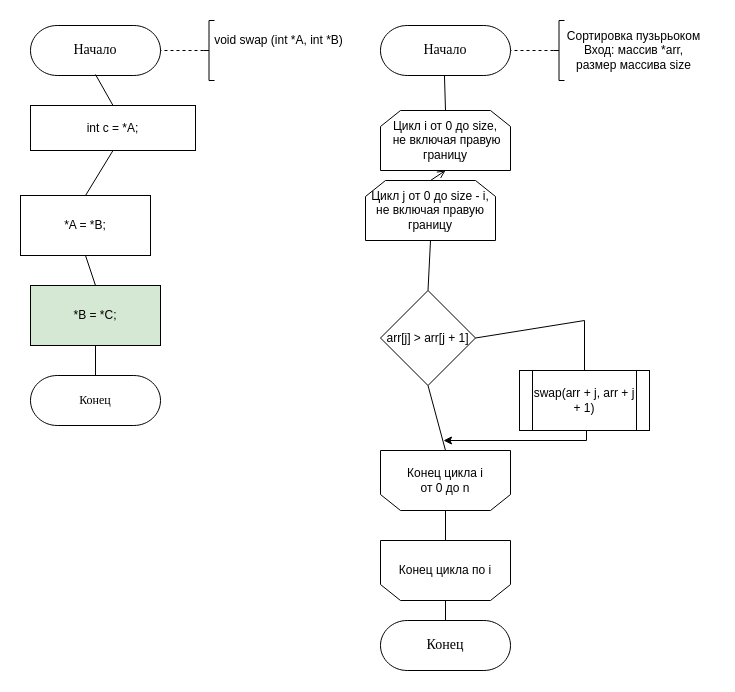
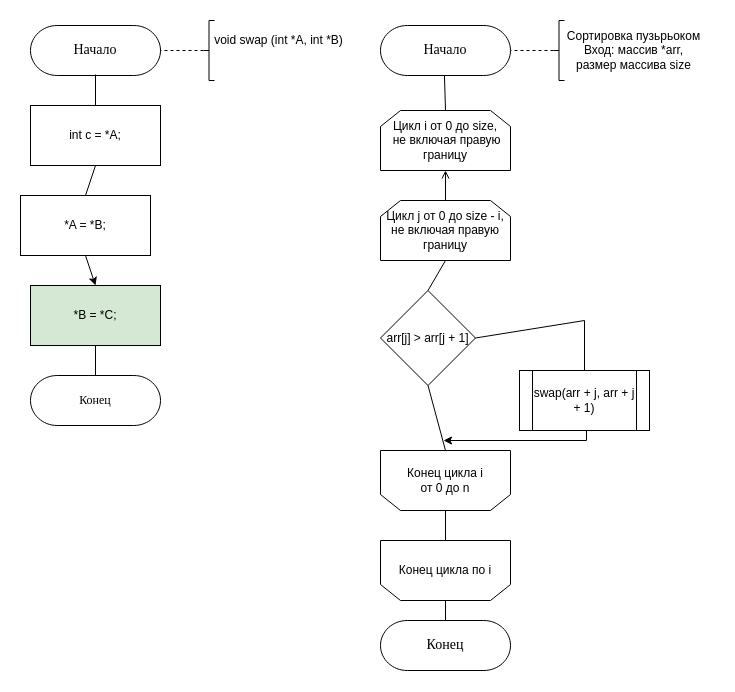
(113, 128) -> (96, 136)
(431, 211) -> (446, 231)
(94, 280) -> (93, 278)
